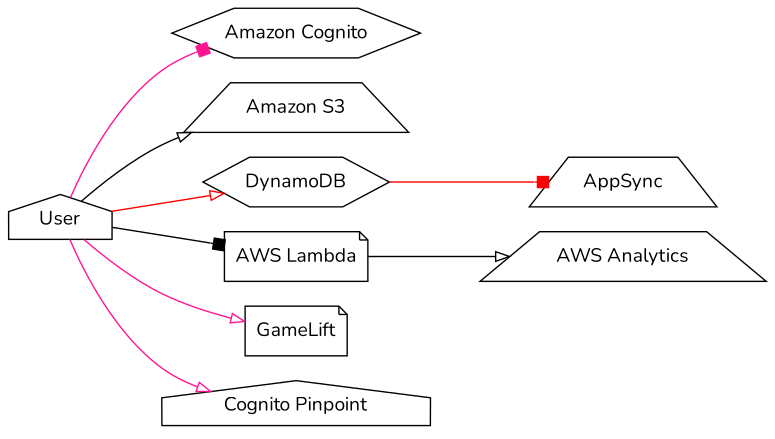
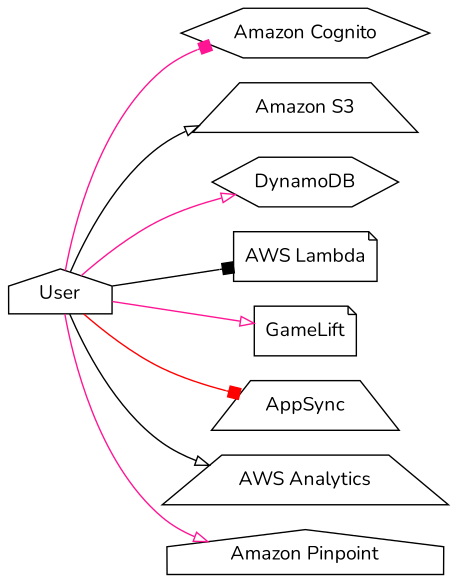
(462, 182) -> (150, 362)
(161, 203) -> (147, 228)
(432, 257) -> (119, 400)
(296, 405) -> (305, 554)
